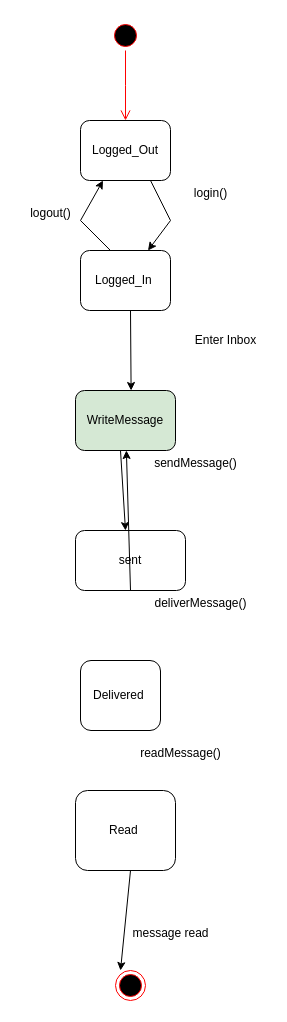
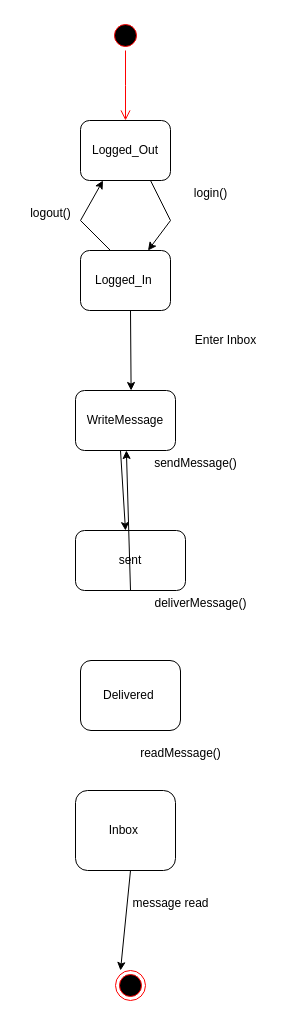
(126, 421) -> (126, 421)
(121, 696) -> (131, 696)
(126, 831) -> (126, 831)
(171, 934) -> (171, 904)
